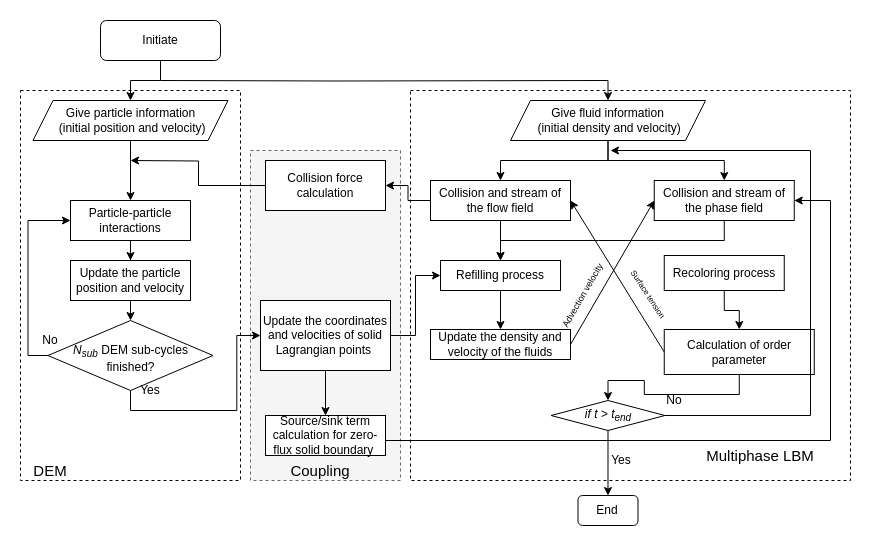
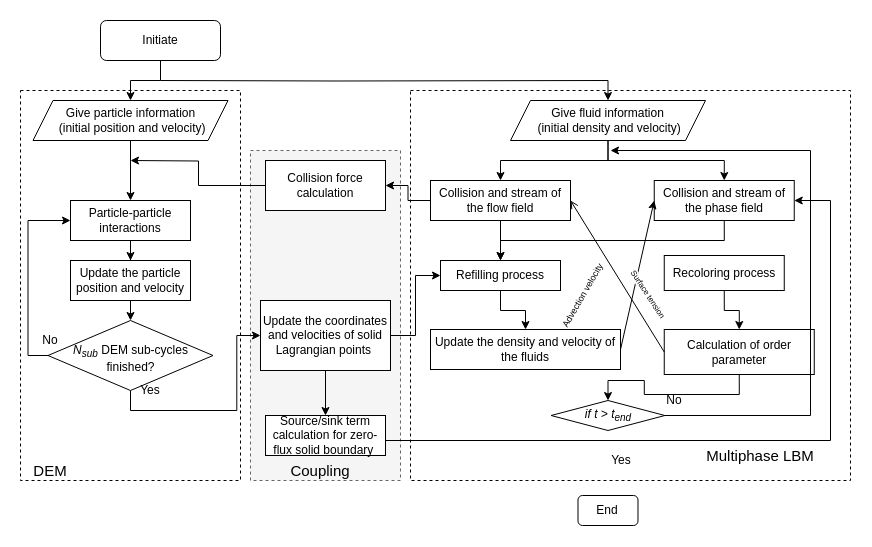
(575, 208) -> (574, 206)
(501, 345) -> (526, 350)
(608, 460) -> none
